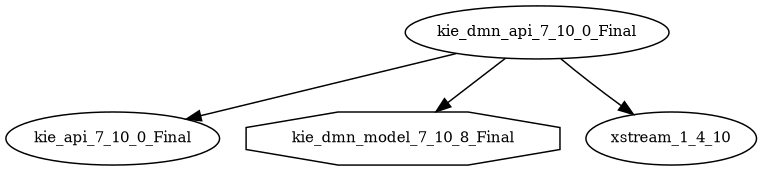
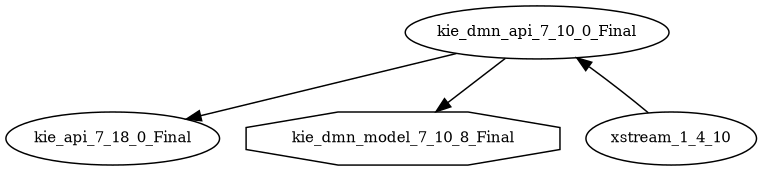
(591, 83) -> (619, 89)
(113, 139) -> (113, 139)
